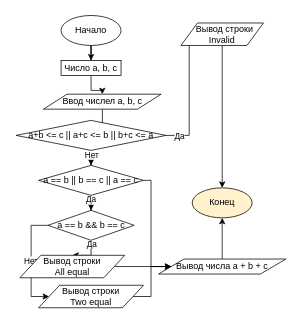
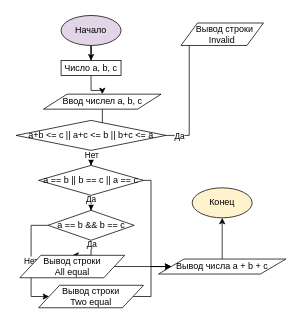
(91, 30) -> (91, 30)
(222, 114) -> none
